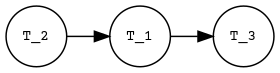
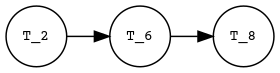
(140, 36) -> (140, 36)
(244, 36) -> (244, 36)
